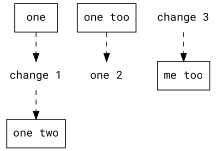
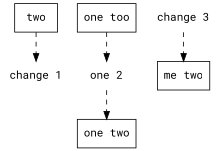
(36, 18) -> (36, 18)
(184, 76) -> (184, 76)
(36, 101) -> (107, 101)
